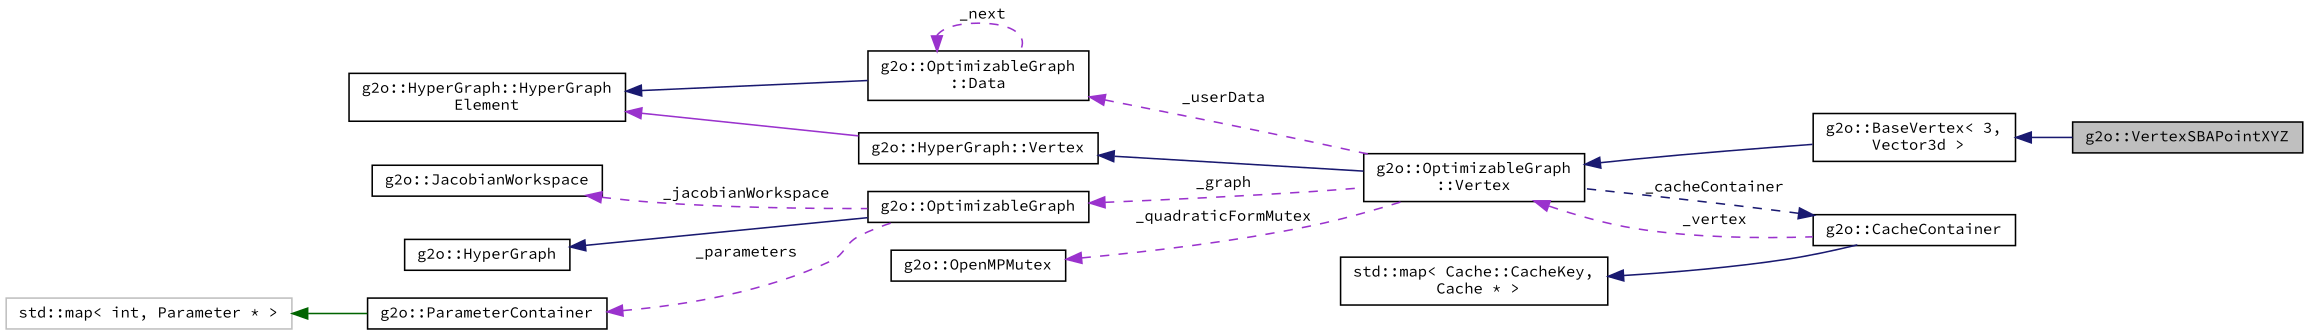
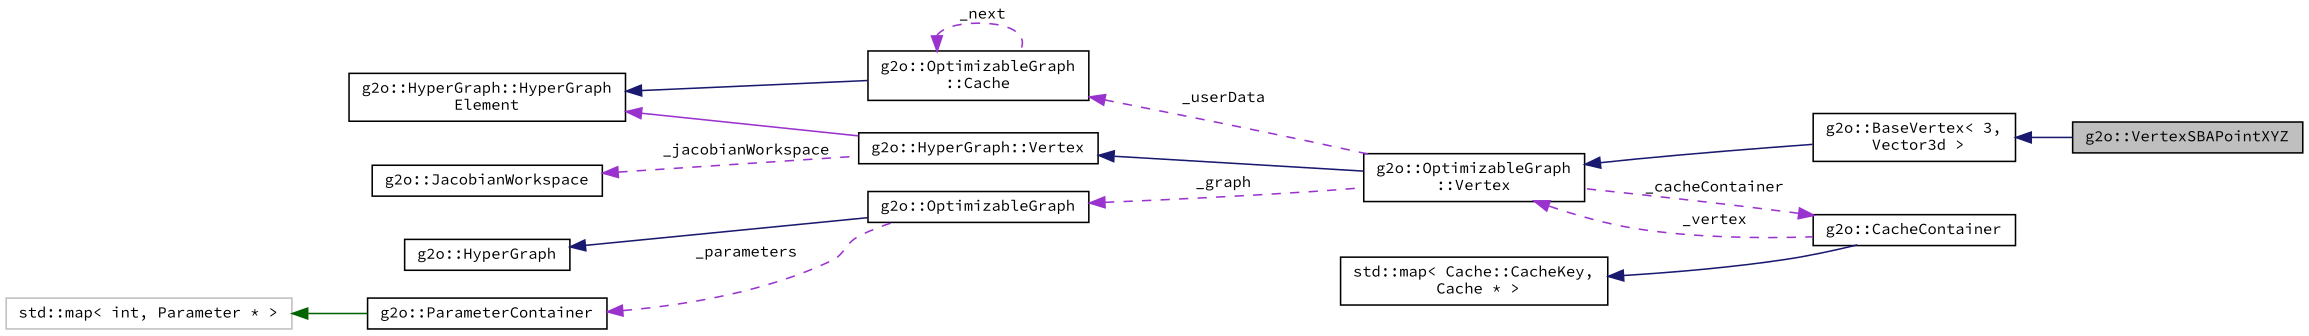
(978, 76) -> (978, 76)
(1692, 200) -> (1692, 200)
(734, 207) -> (738, 164)
(978, 266) -> none
